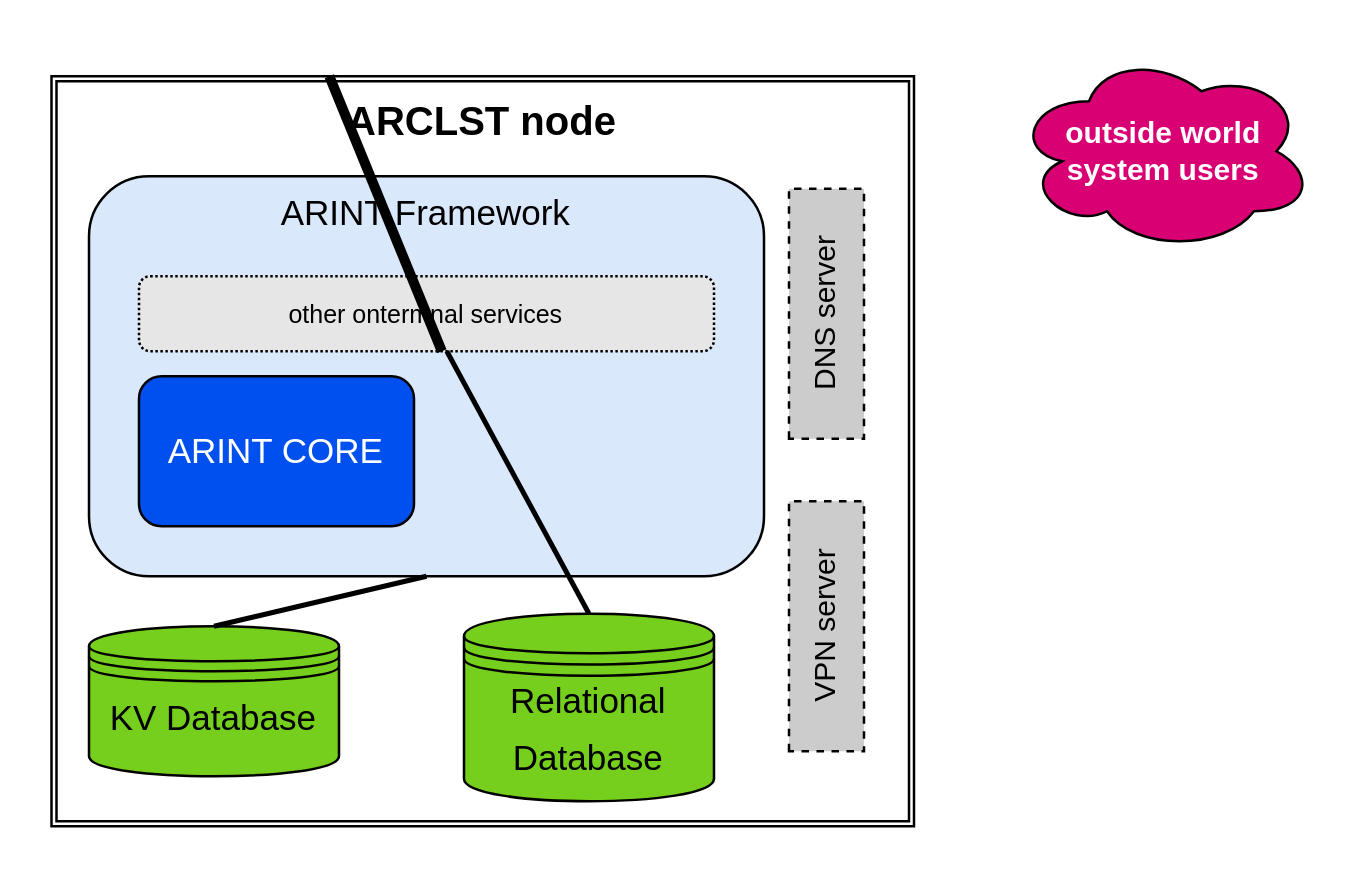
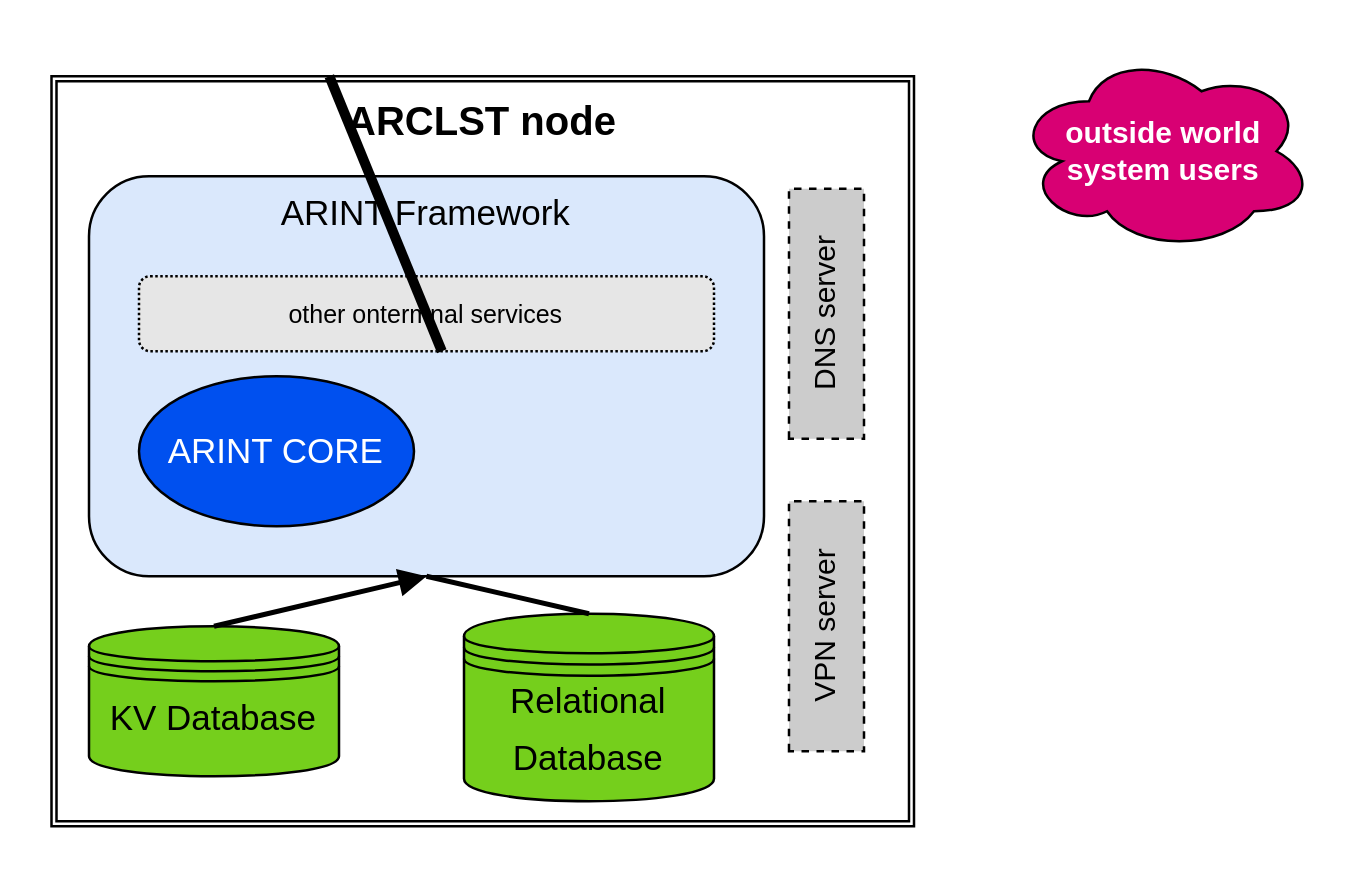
(276, 451) -> (276, 451)
(518, 483) -> (508, 595)
(412, 580) -> (399, 583)
